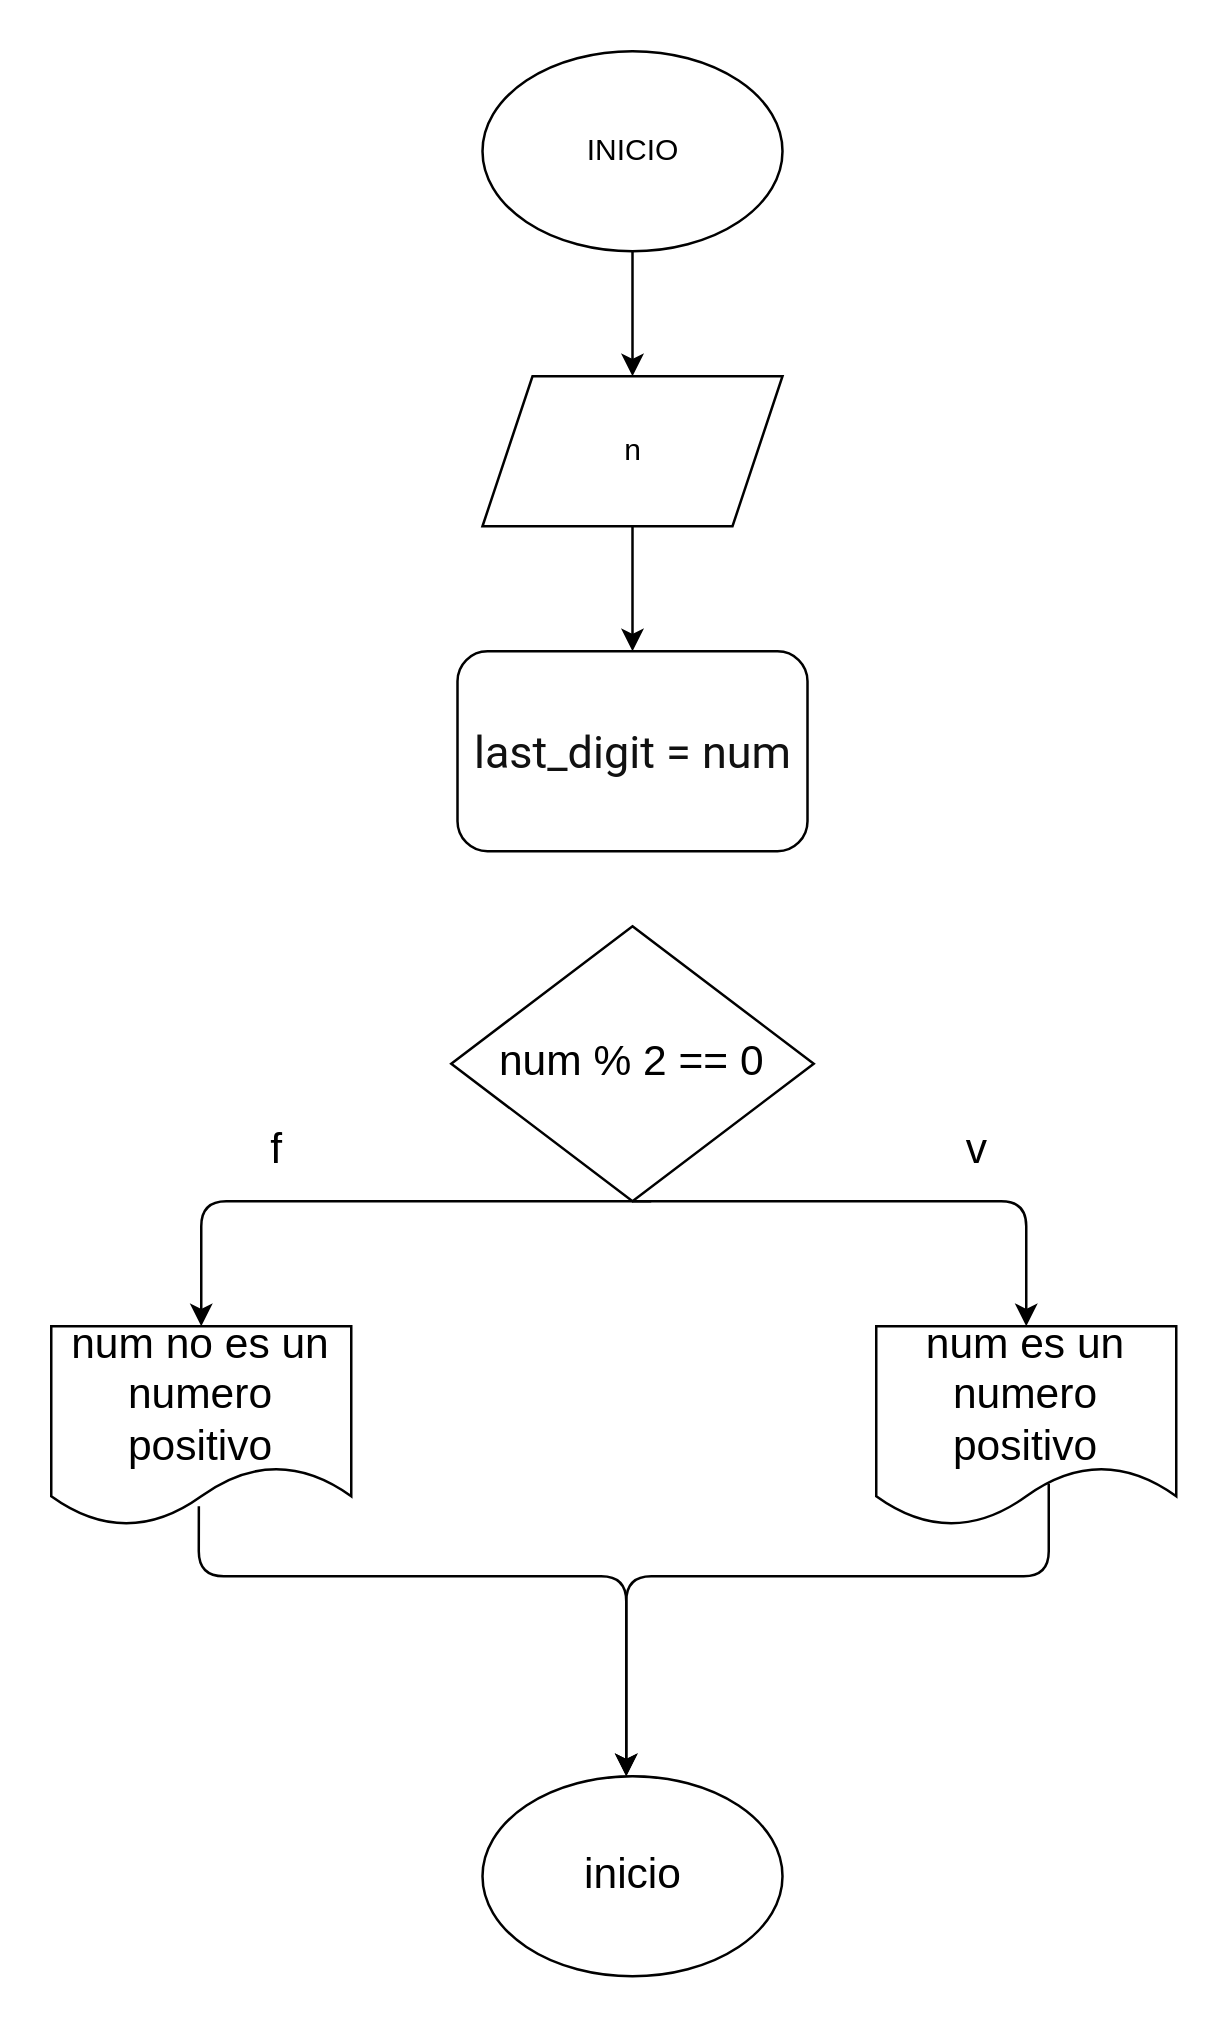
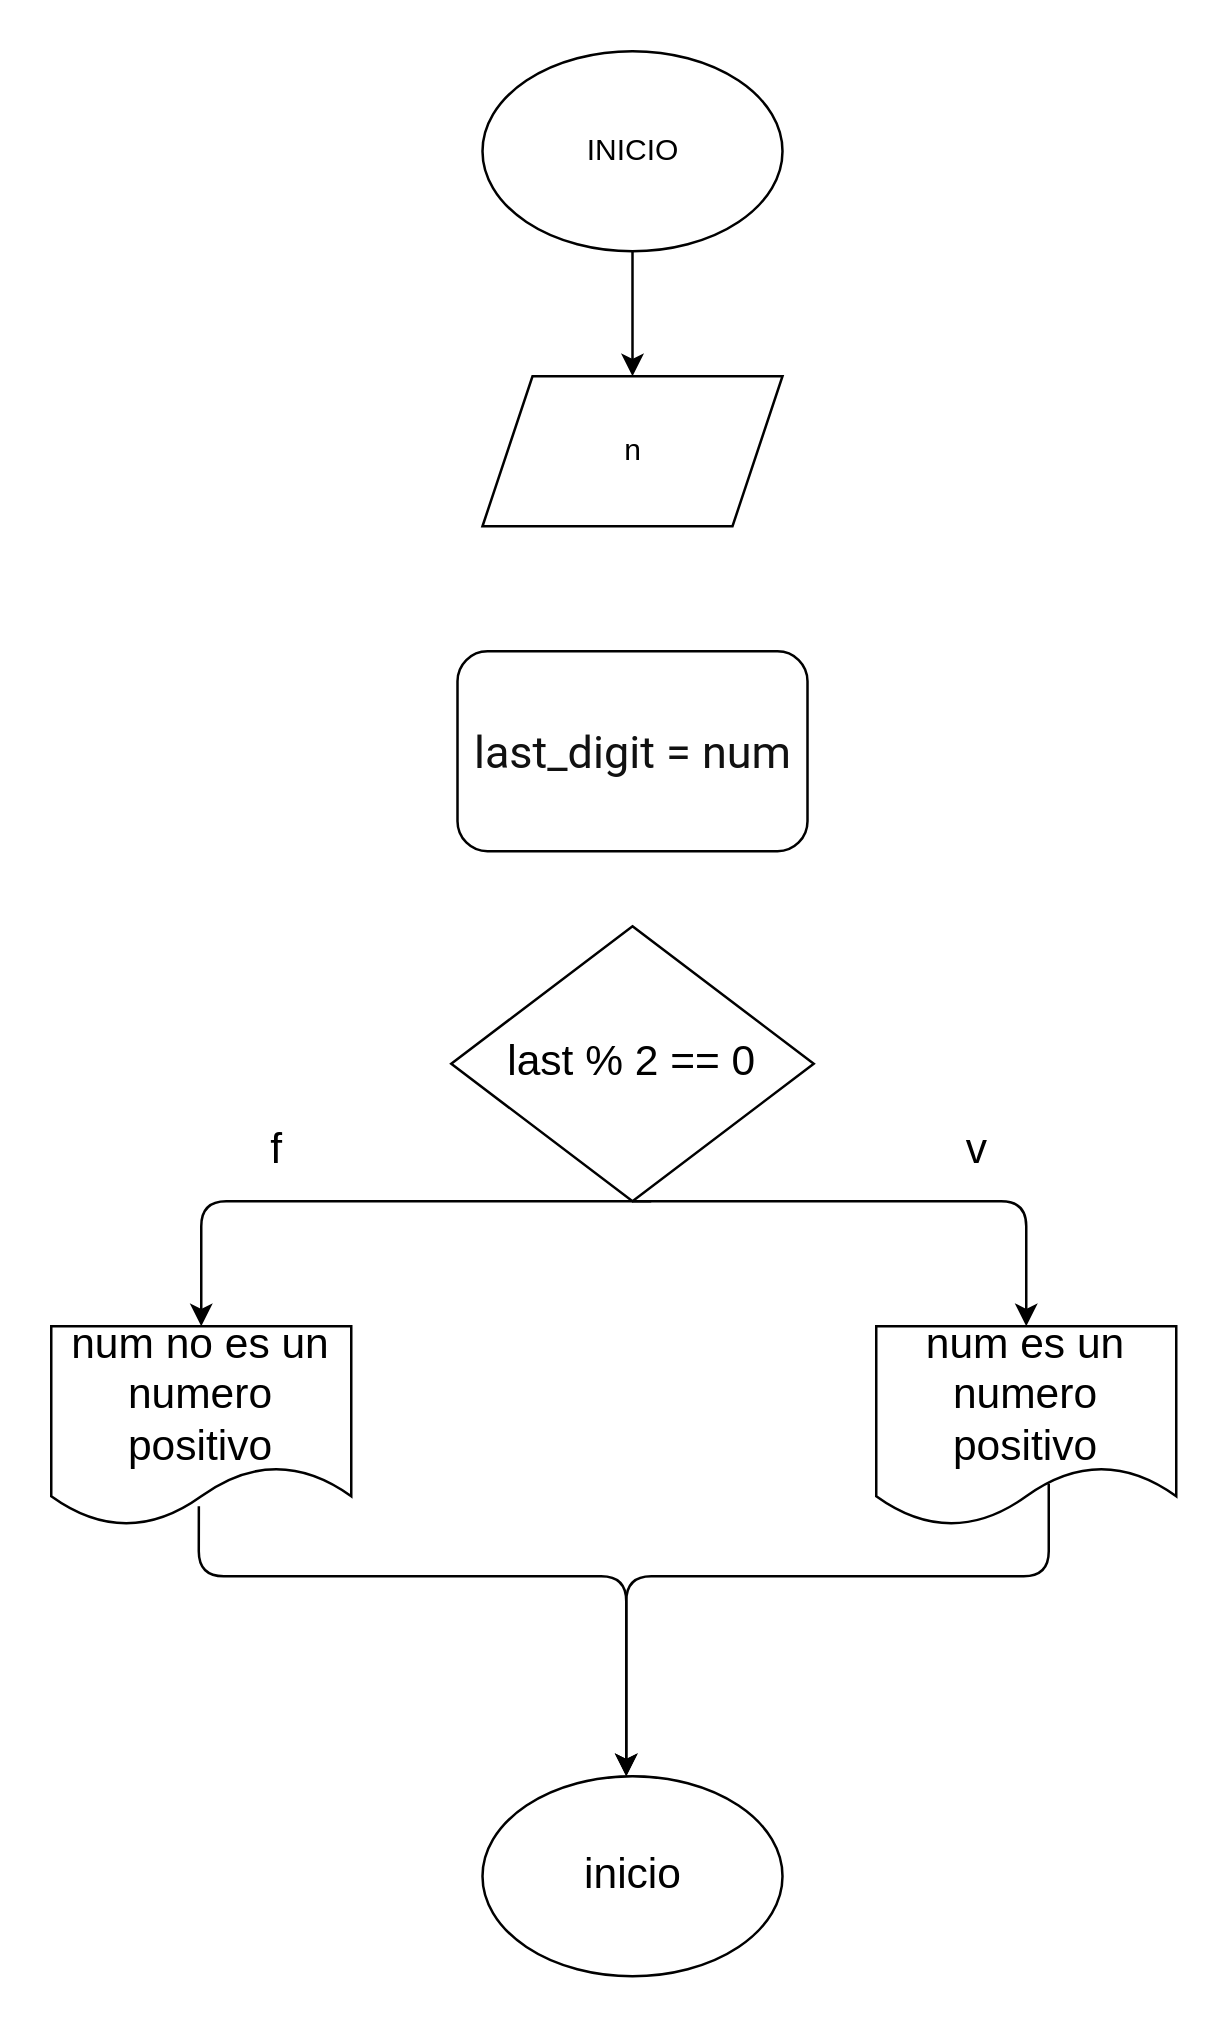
(633, 580) -> none
(633, 1064) -> (633, 1064)
